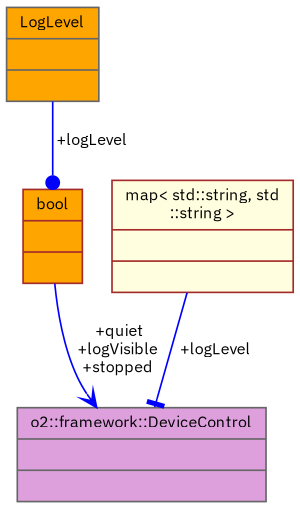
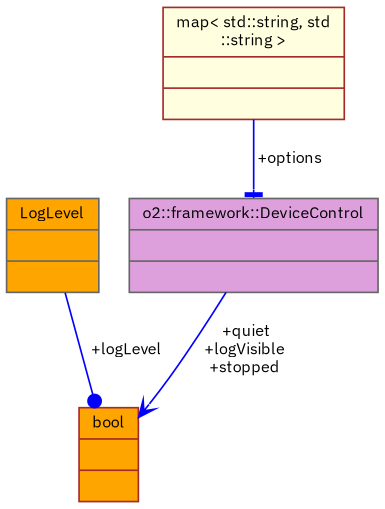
(65, 341) -> (189, 349)
(214, 350) -> (288, 159)
